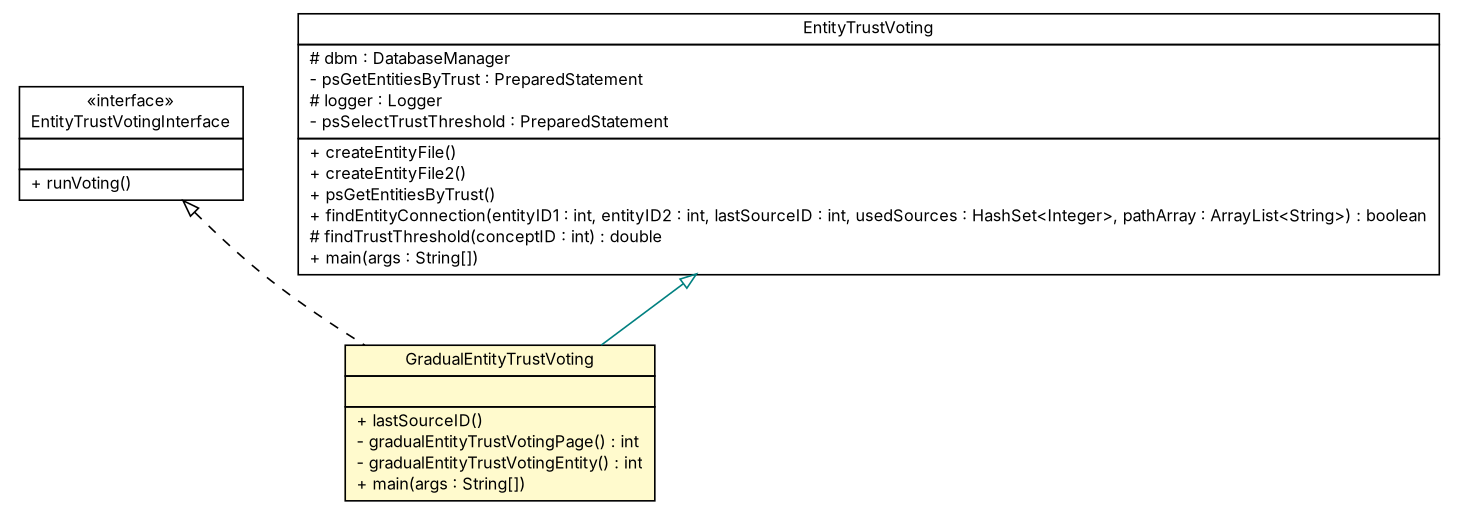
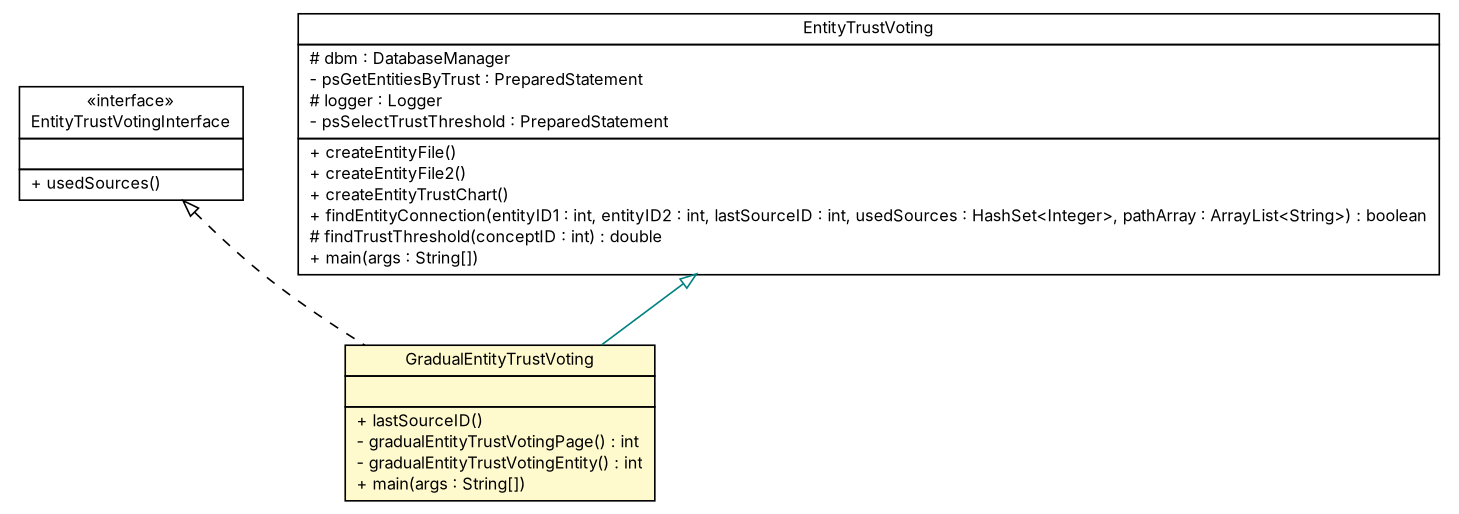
(82, 184) -> (96, 184)
(403, 195) -> (410, 195)
